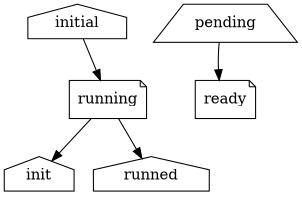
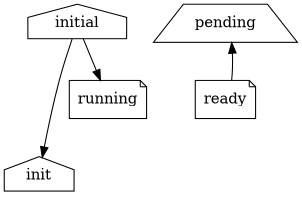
(218, 56) -> (232, 67)
(75, 136) -> (56, 92)
(151, 176) -> none
